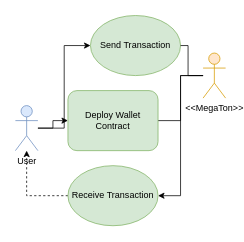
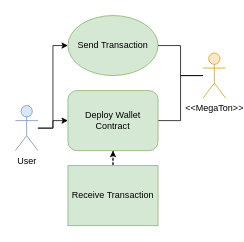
(135, 45) -> (113, 45)
(180, 167) -> none
(28, 195) -> (113, 155)
(113, 195) -> (113, 195)
